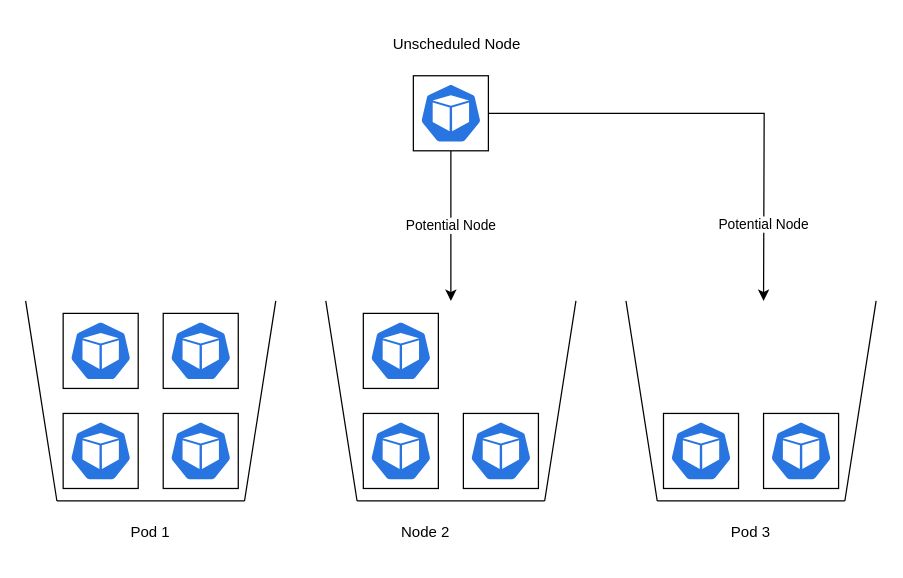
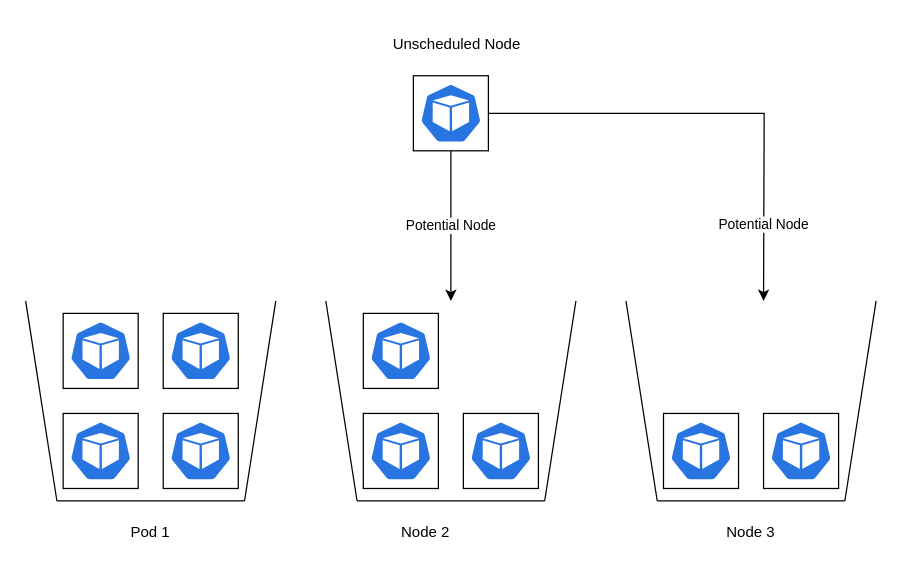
(751, 532) -> (751, 532)
